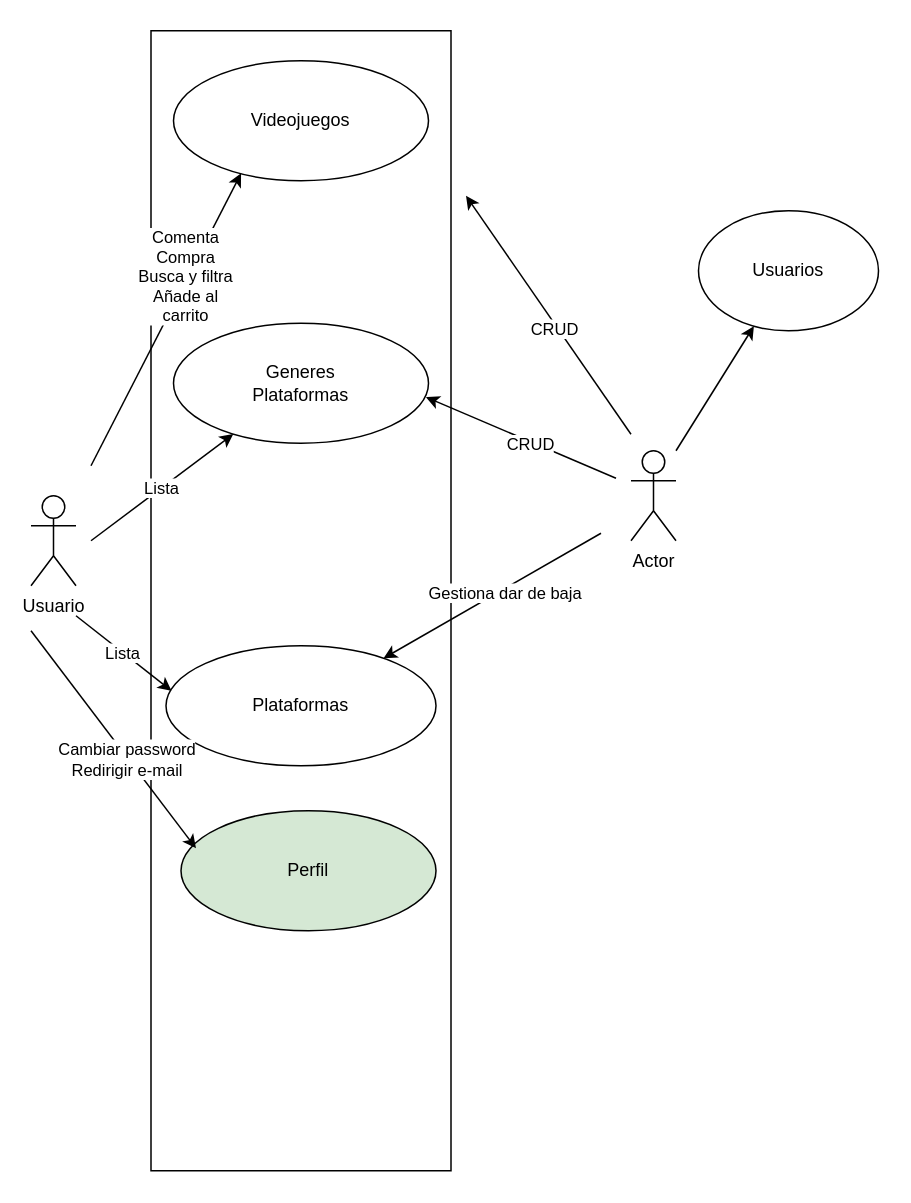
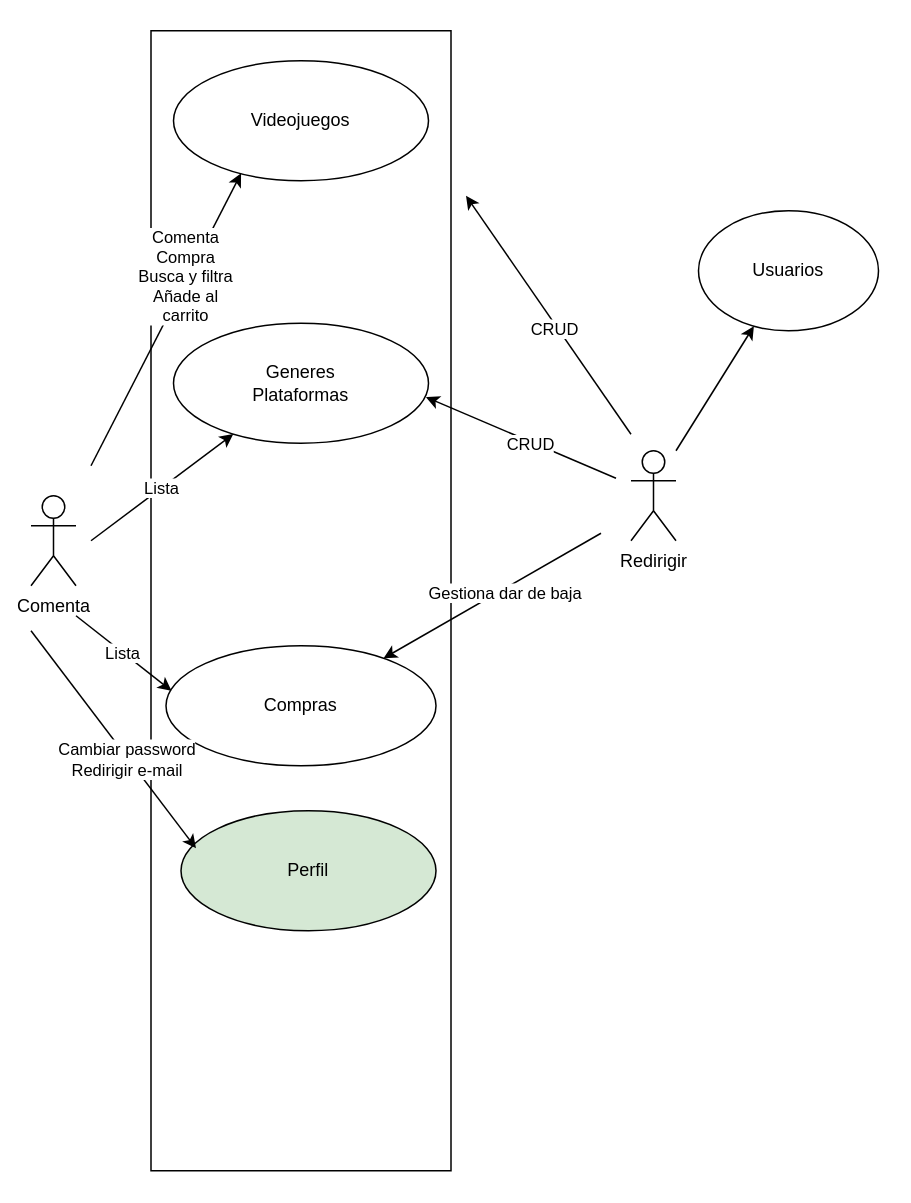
(654, 562) -> (654, 562)
(54, 607) -> (54, 607)
(301, 706) -> (301, 706)
